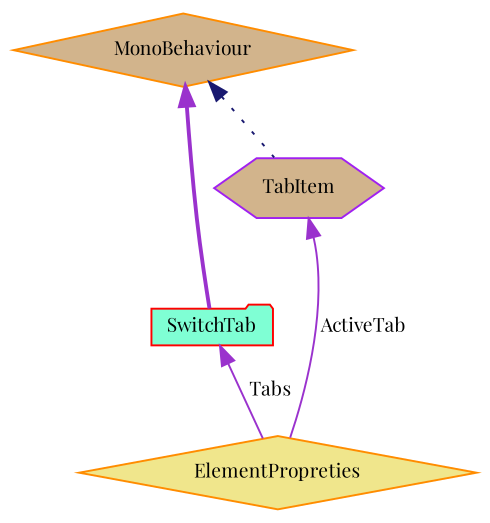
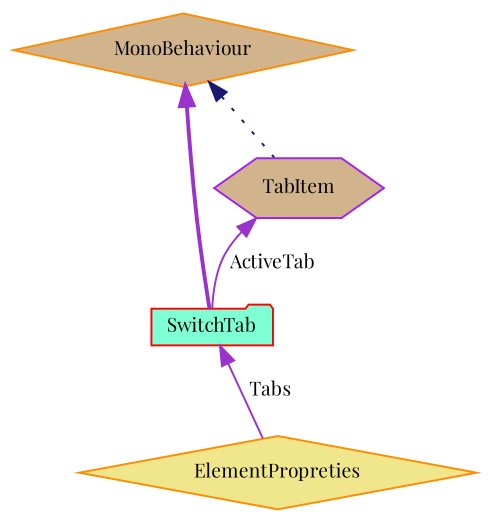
(314, 339) -> (219, 267)
